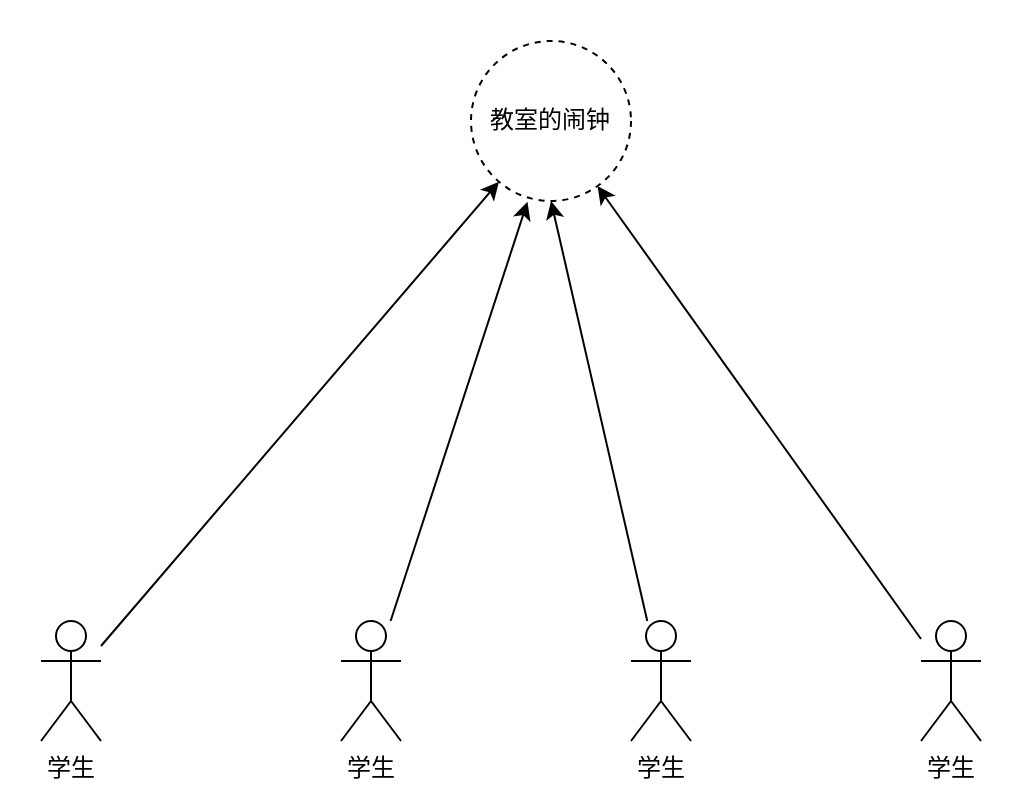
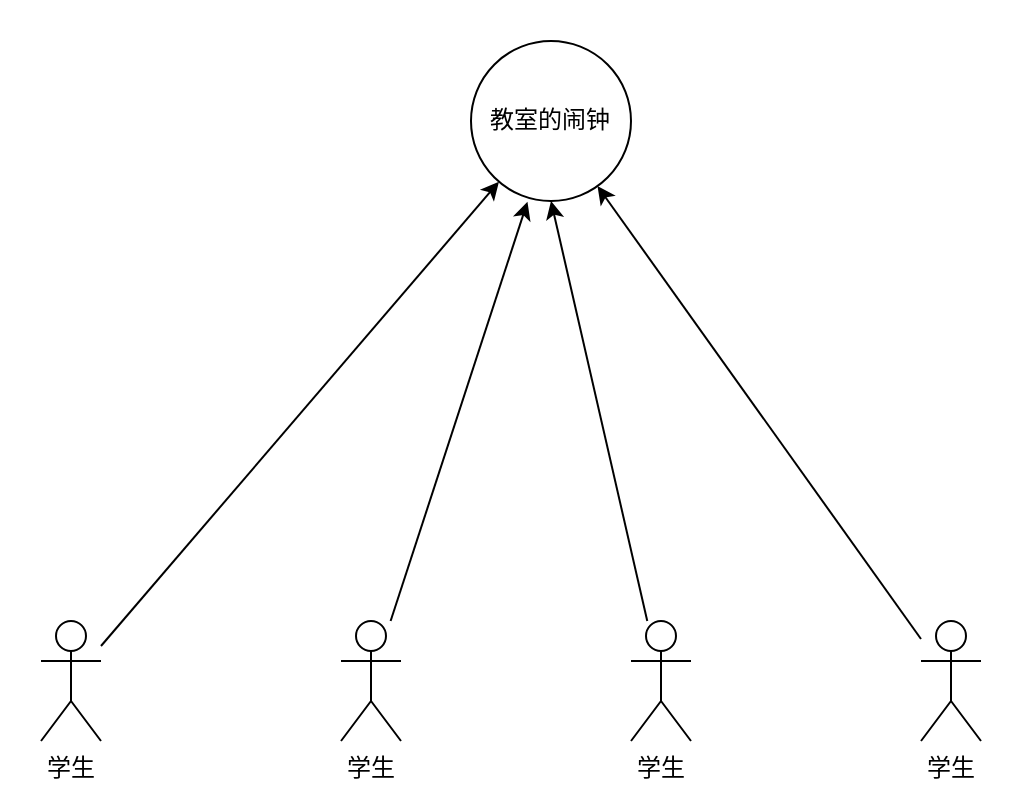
(551, 121) -> (551, 121)
